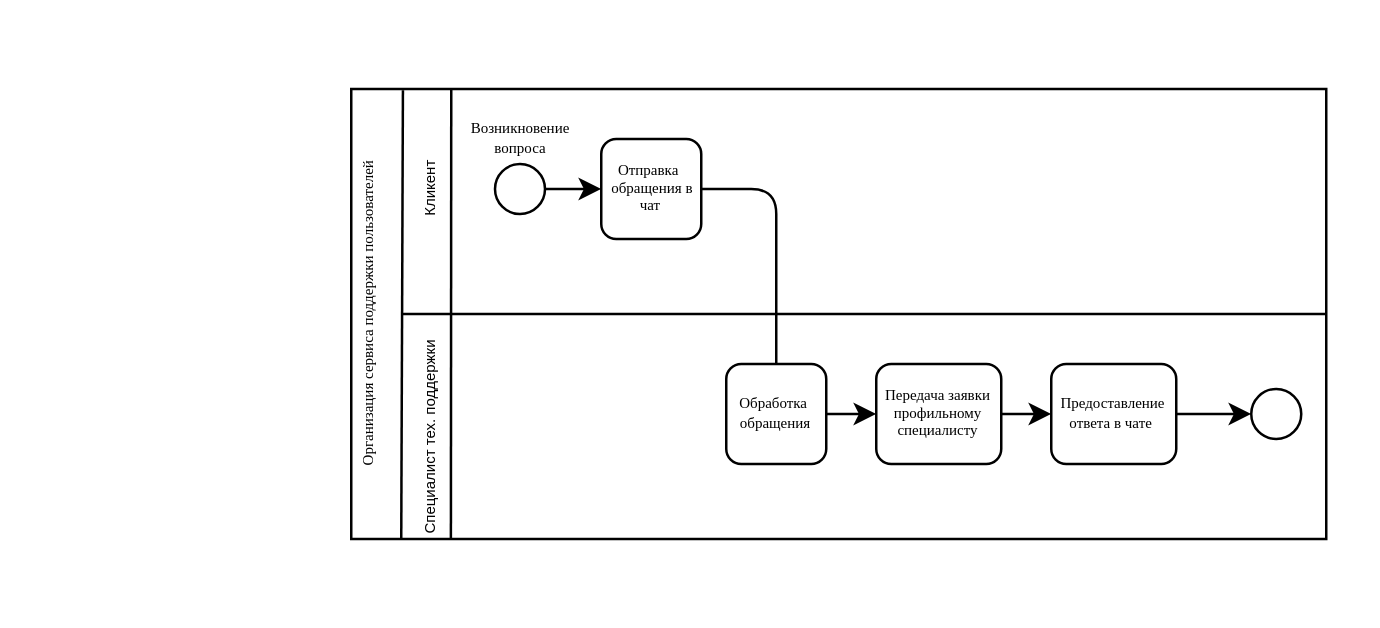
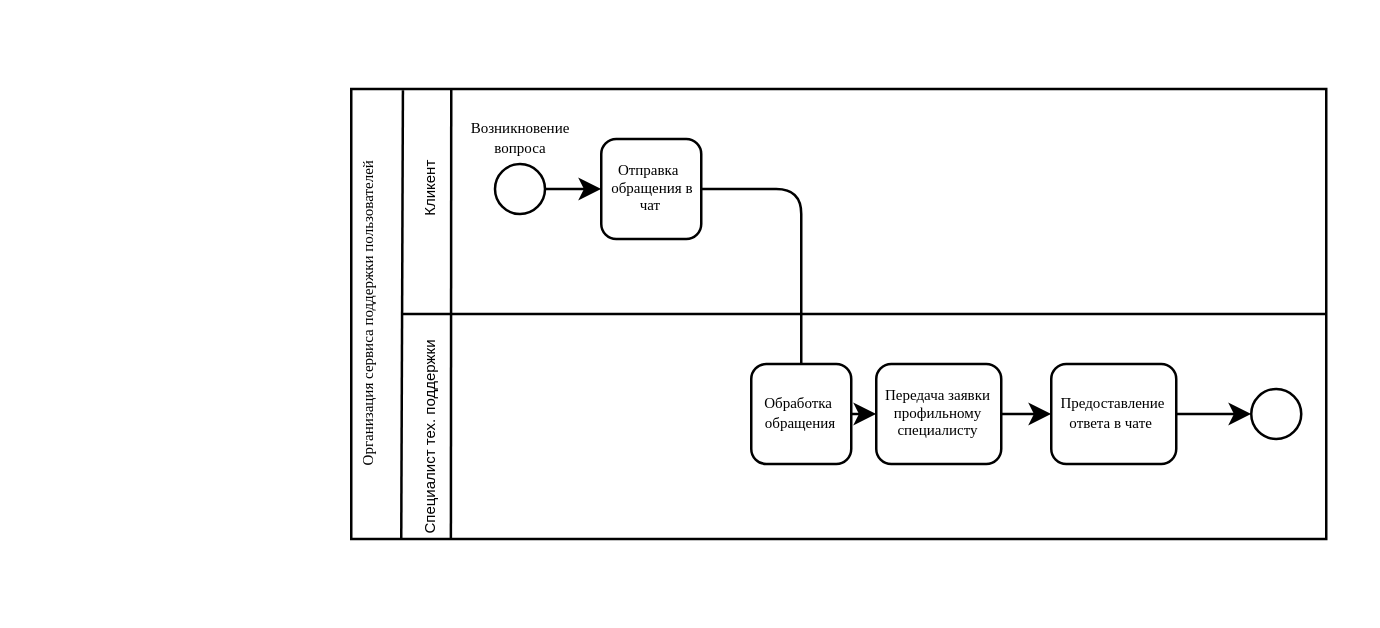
(776, 414) -> (801, 414)
